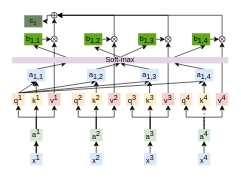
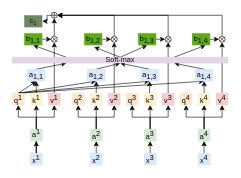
(204, 112) -> (204, 112)
